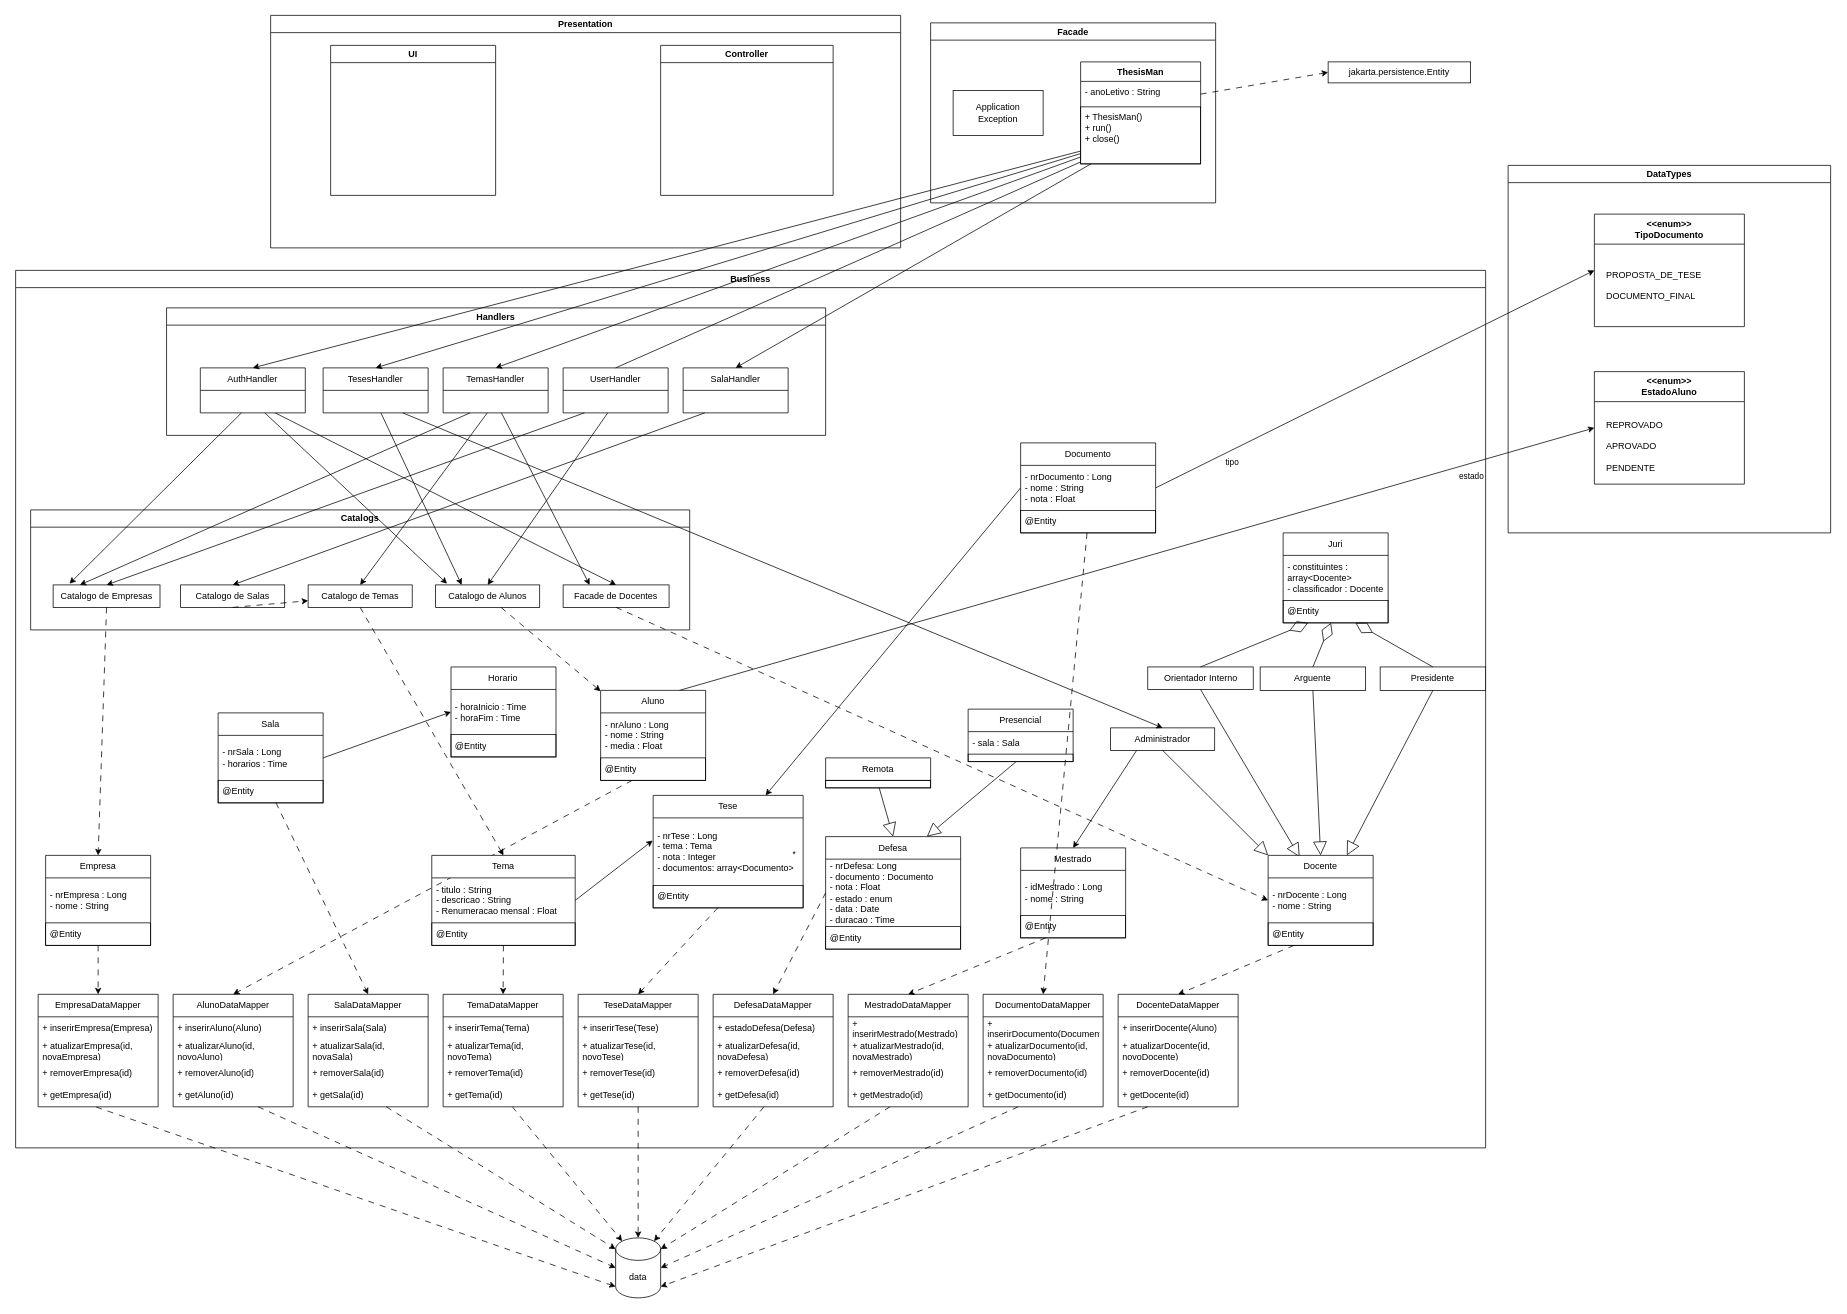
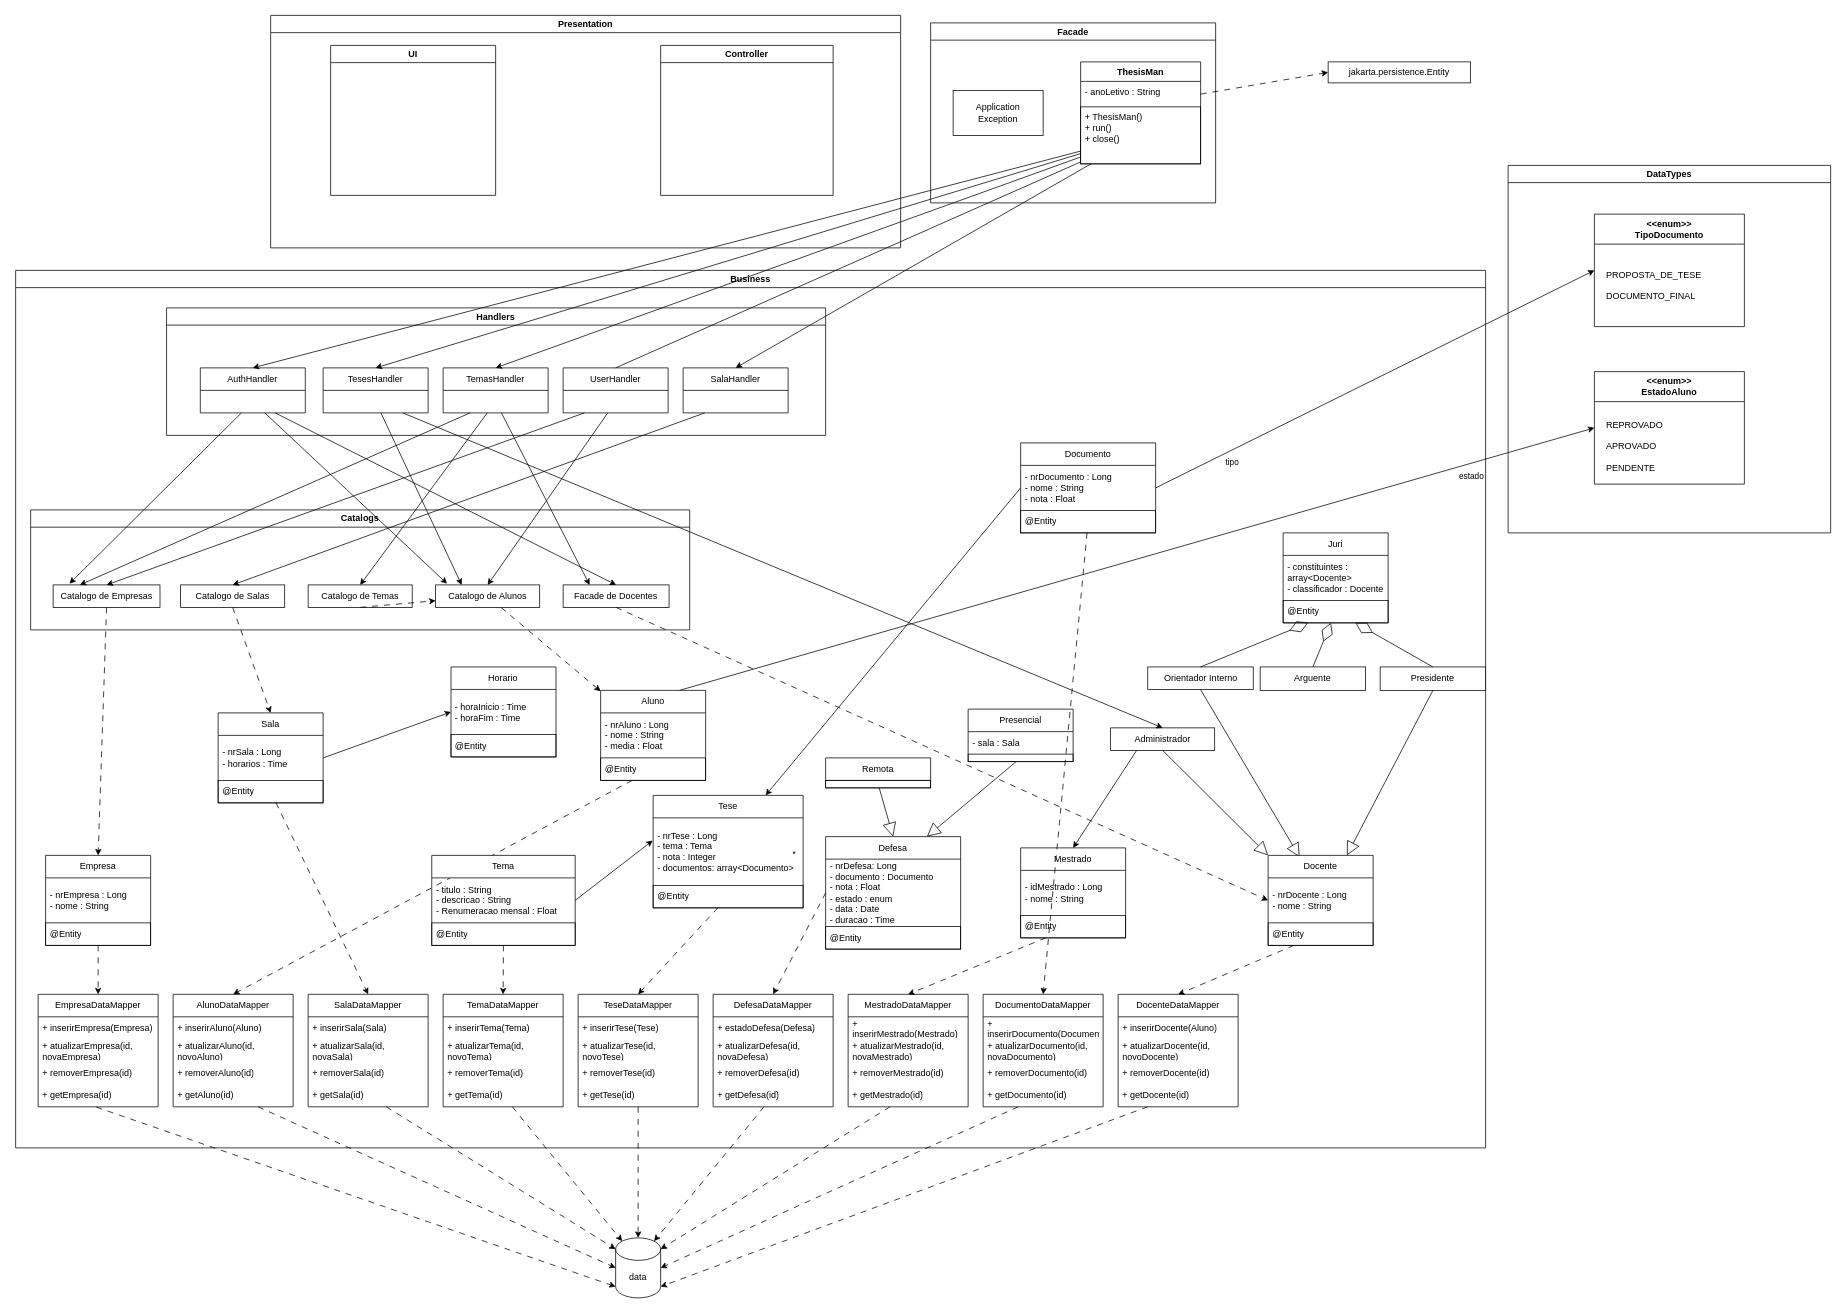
(246, 606) -> (250, 657)
(429, 727) -> (382, 605)
(1316, 766) -> none
